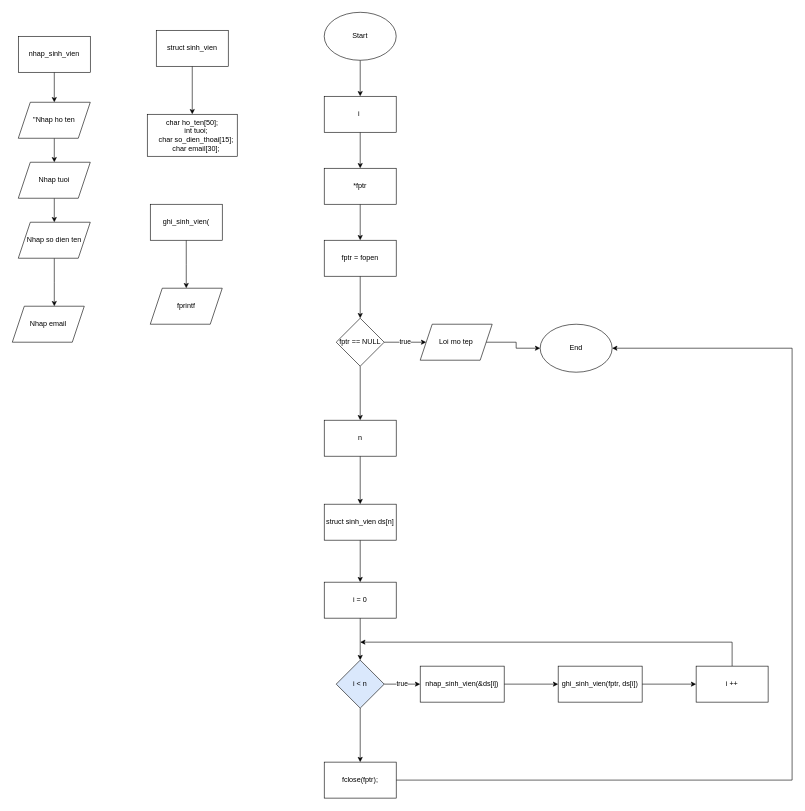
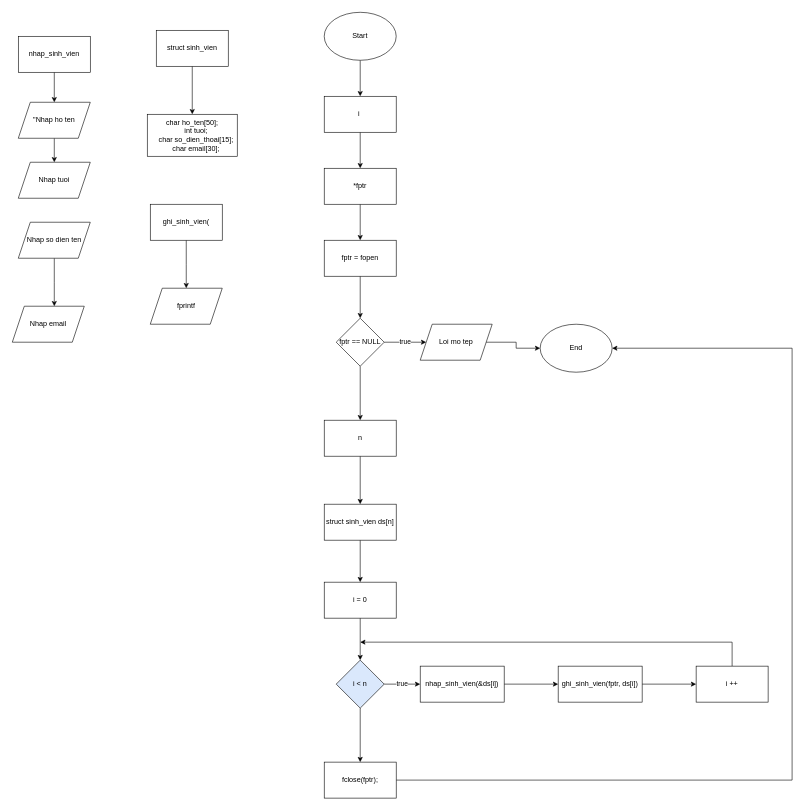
(54, 216) -> none
